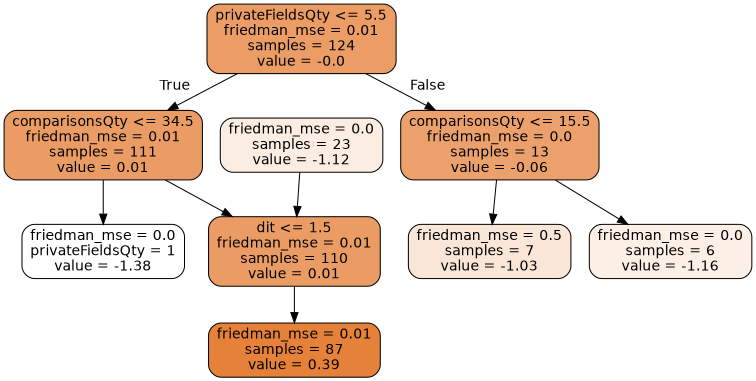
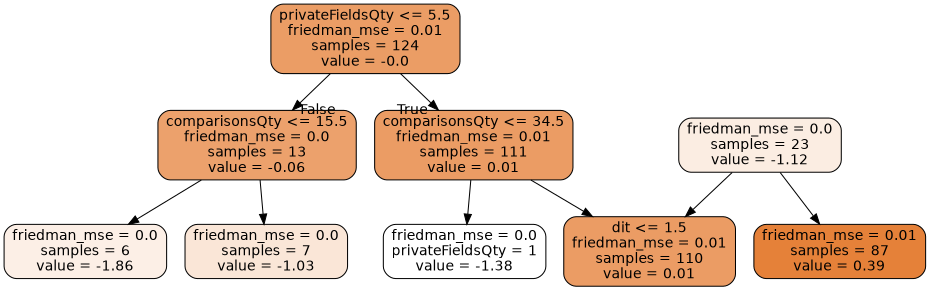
(490, 251) -> (266, 251)
(671, 251) -> (85, 251)
(294, 299) -> (797, 194)
